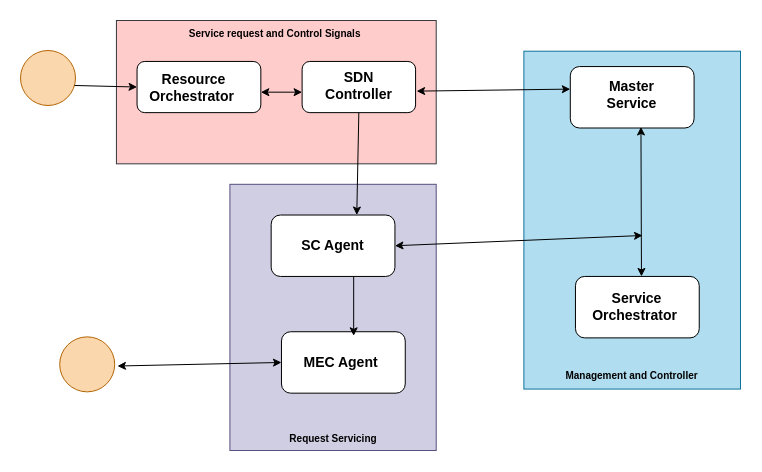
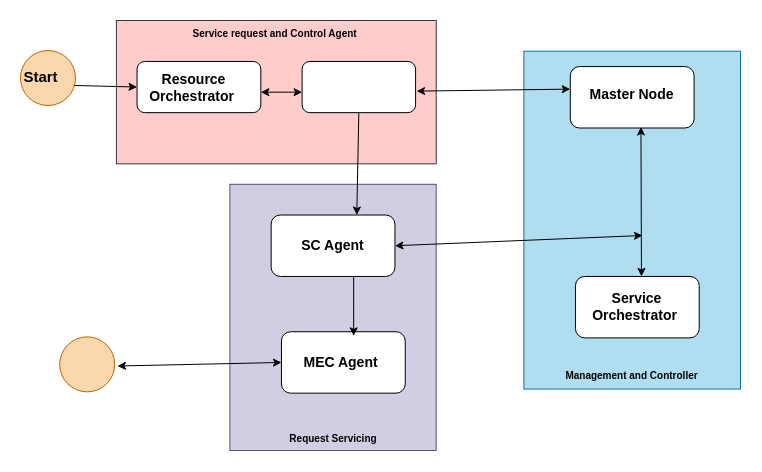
(277, 31) -> (277, 31)
none -> (41, 75)
(359, 86) -> none
(632, 95) -> (632, 95)
